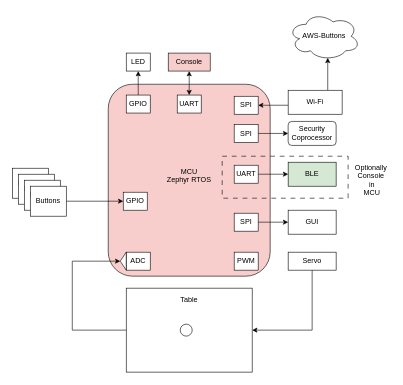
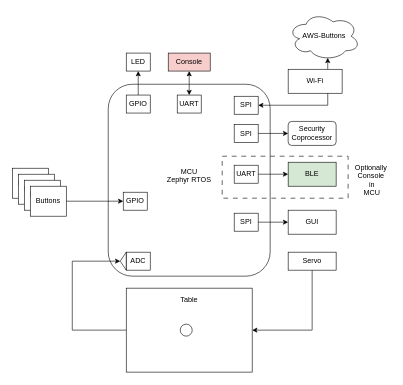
(315, 102) -> (315, 81)
(189, 180) -> (189, 180)
(246, 261) -> none
